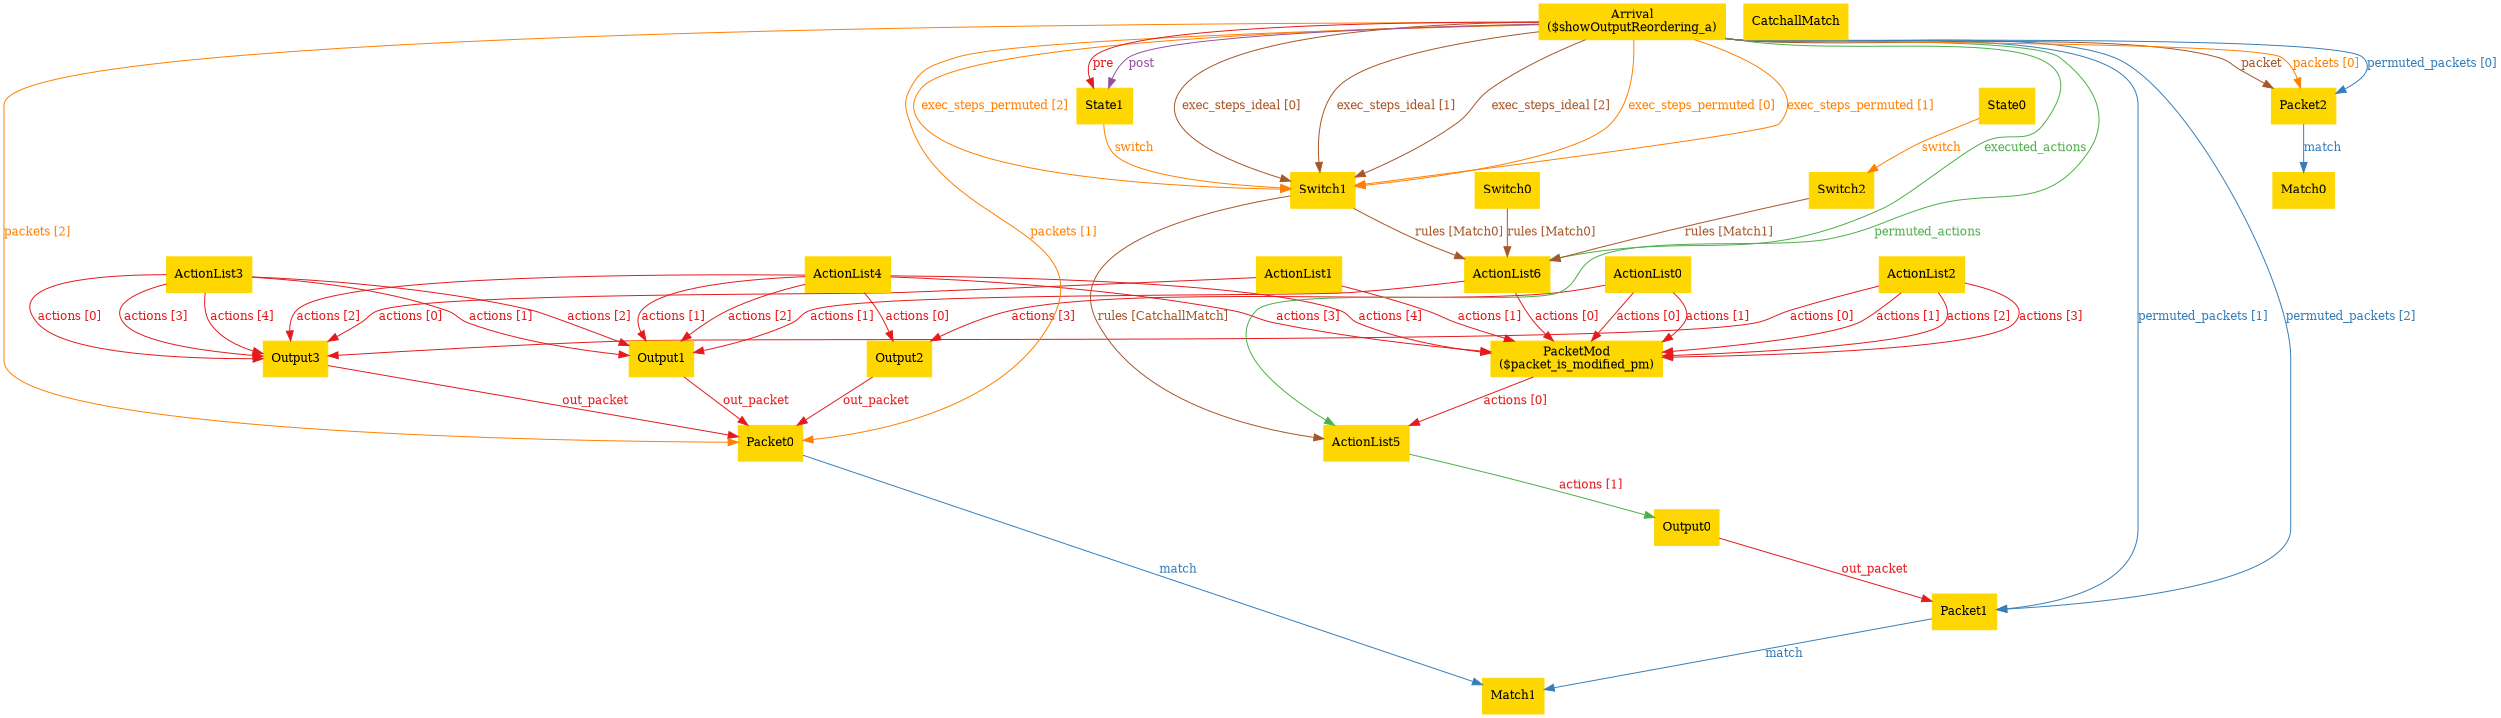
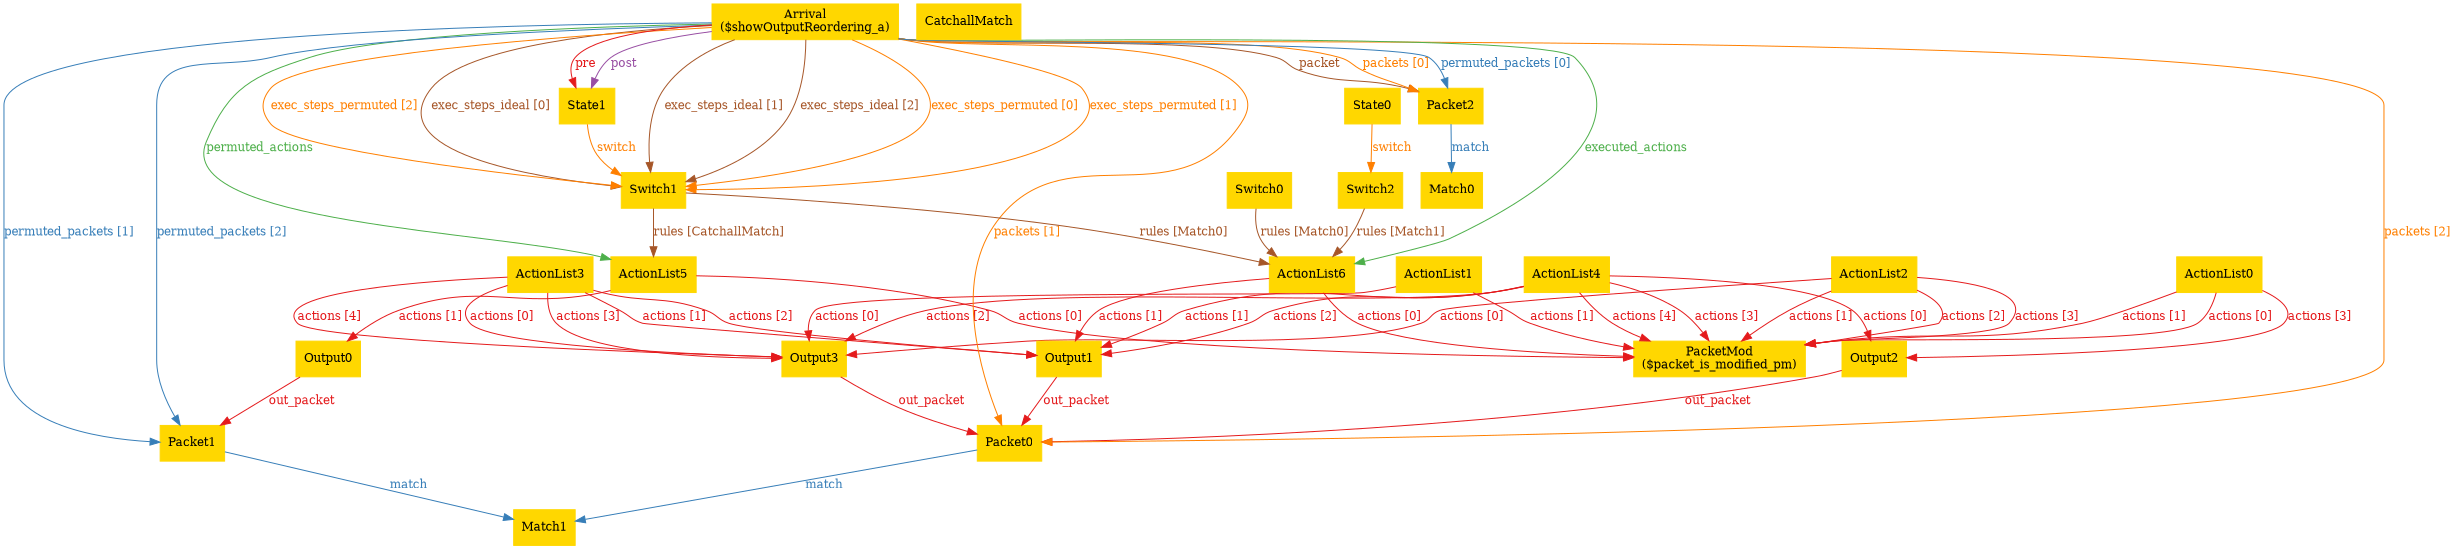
(1476, 399) -> (1064, 331)
(1527, 483) -> (466, 297)
